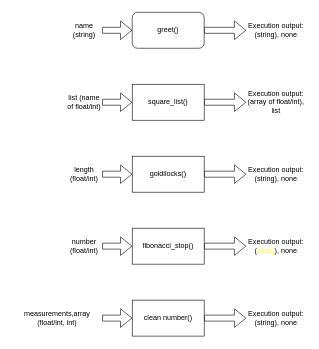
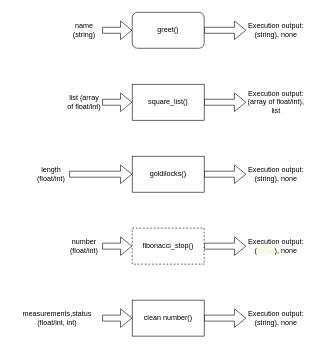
(84, 102) -> (84, 102)
(84, 174) -> (51, 174)
(168, 246) -> (168, 246)
(57, 318) -> (57, 318)
